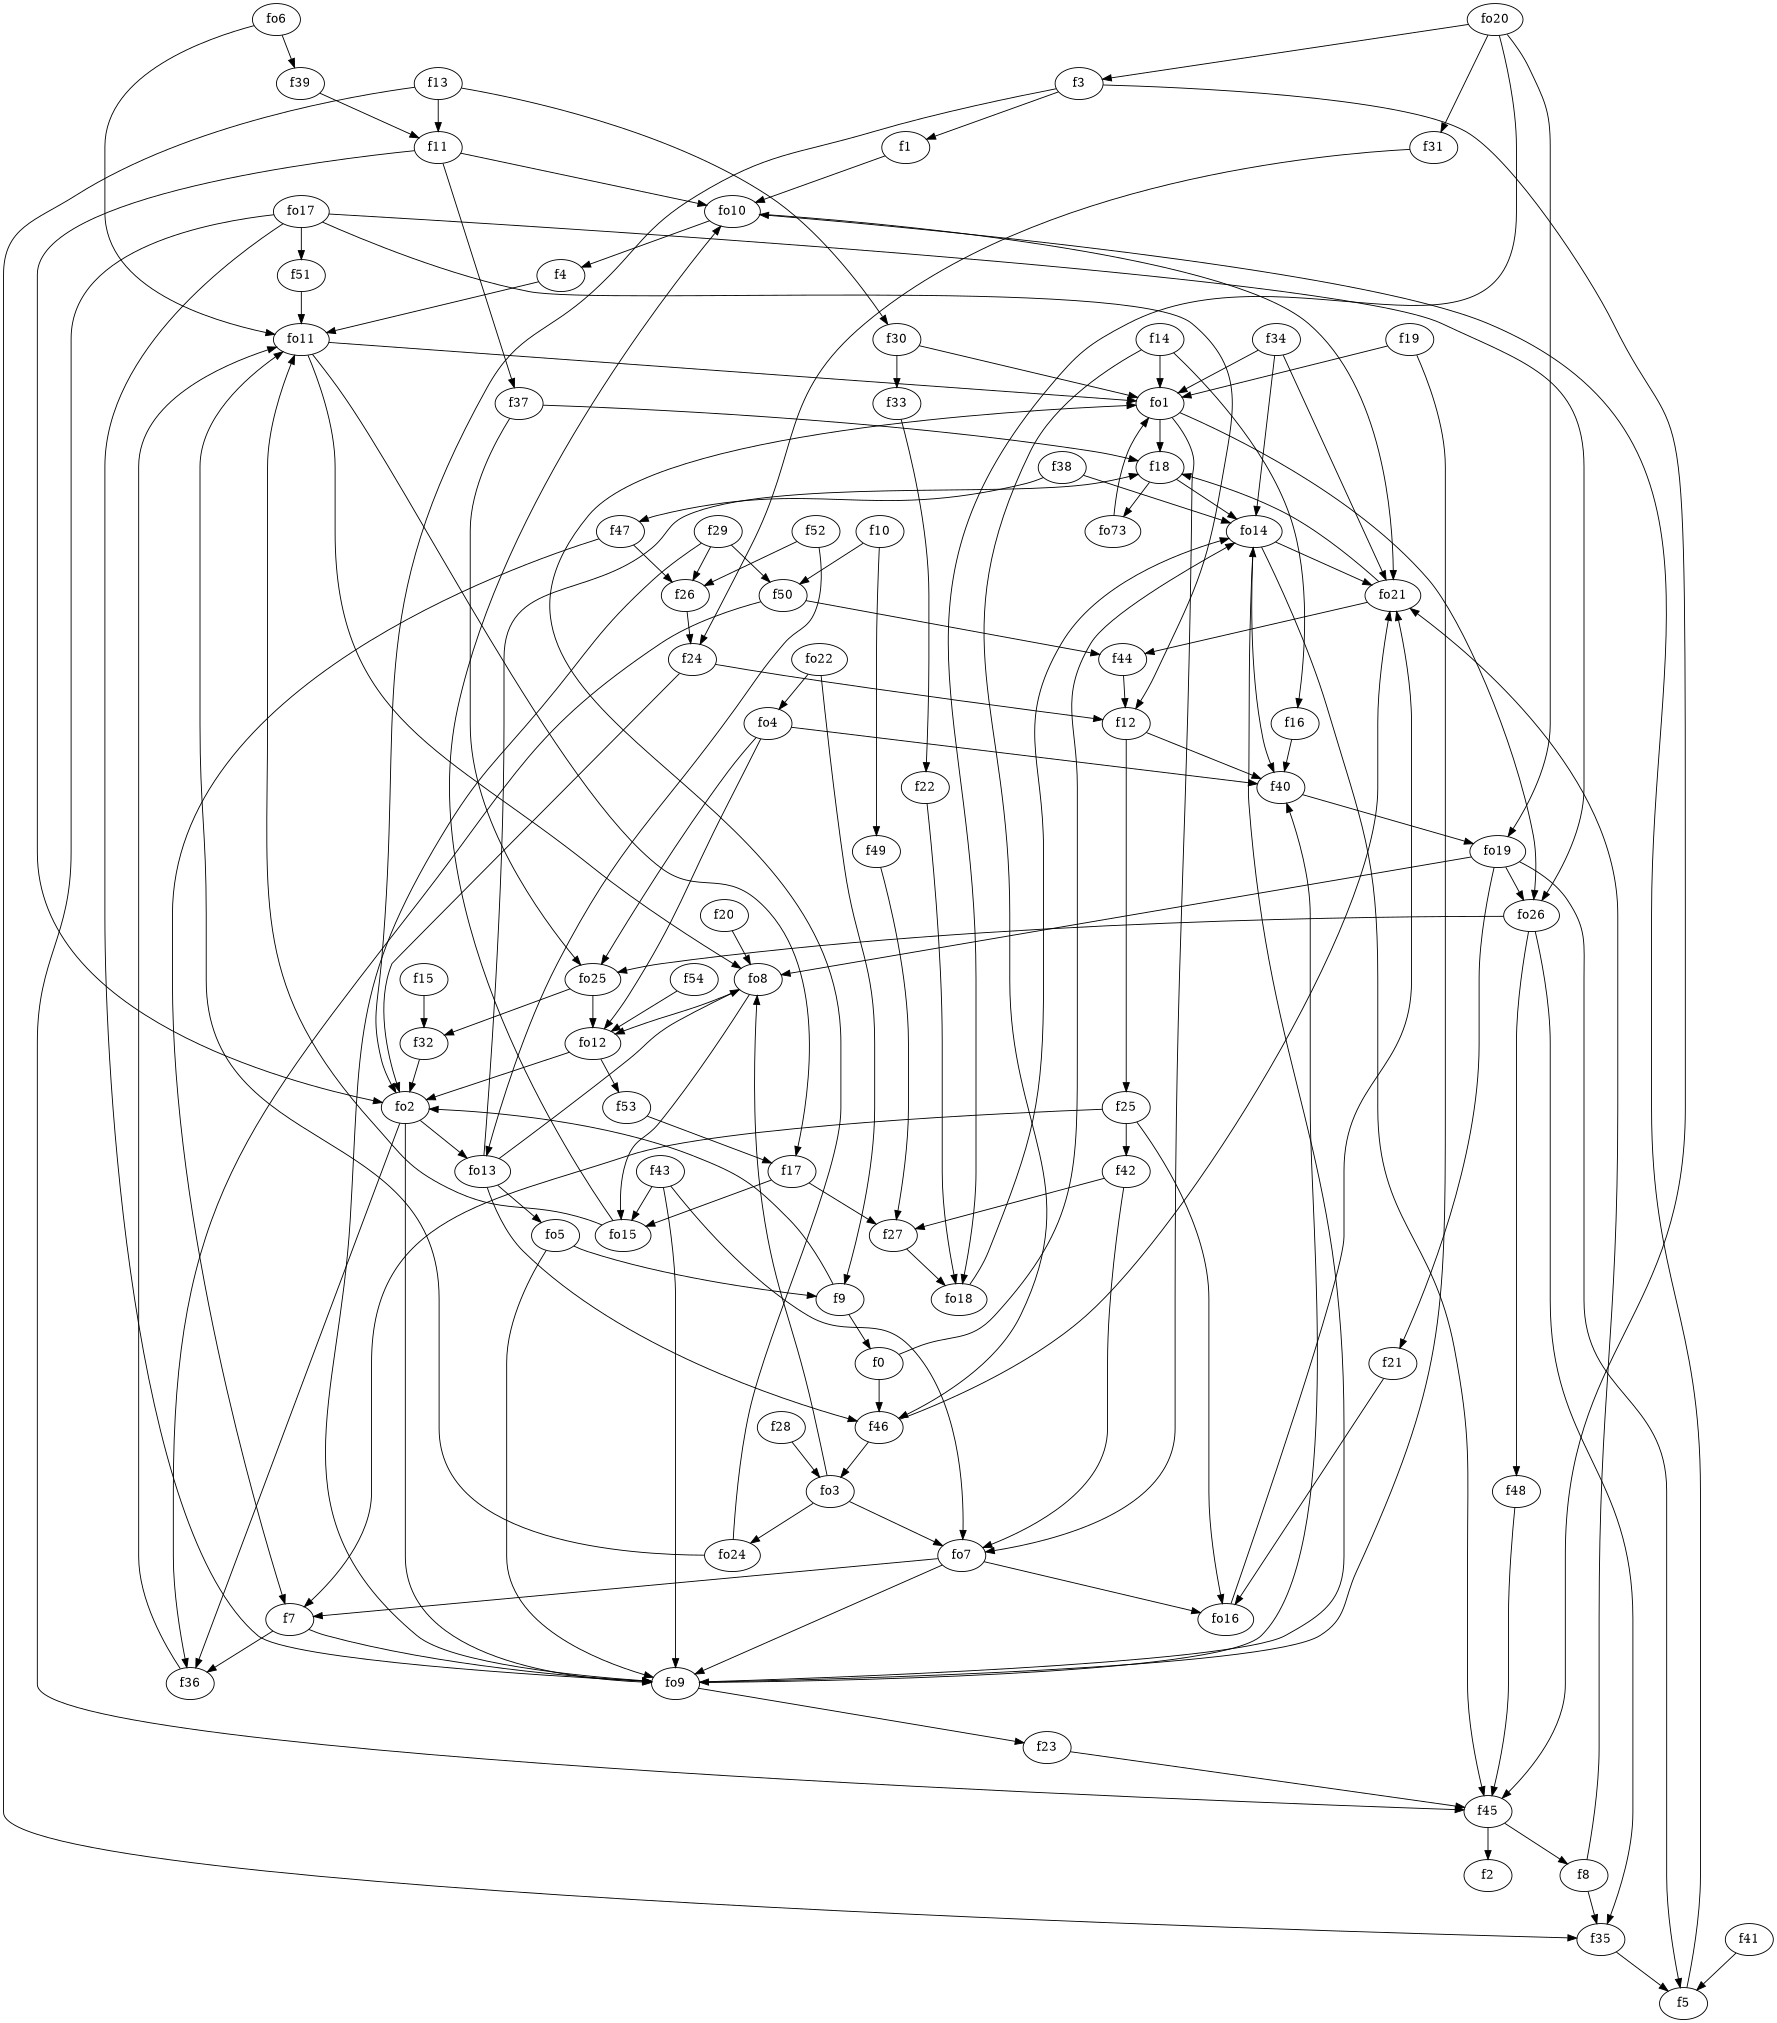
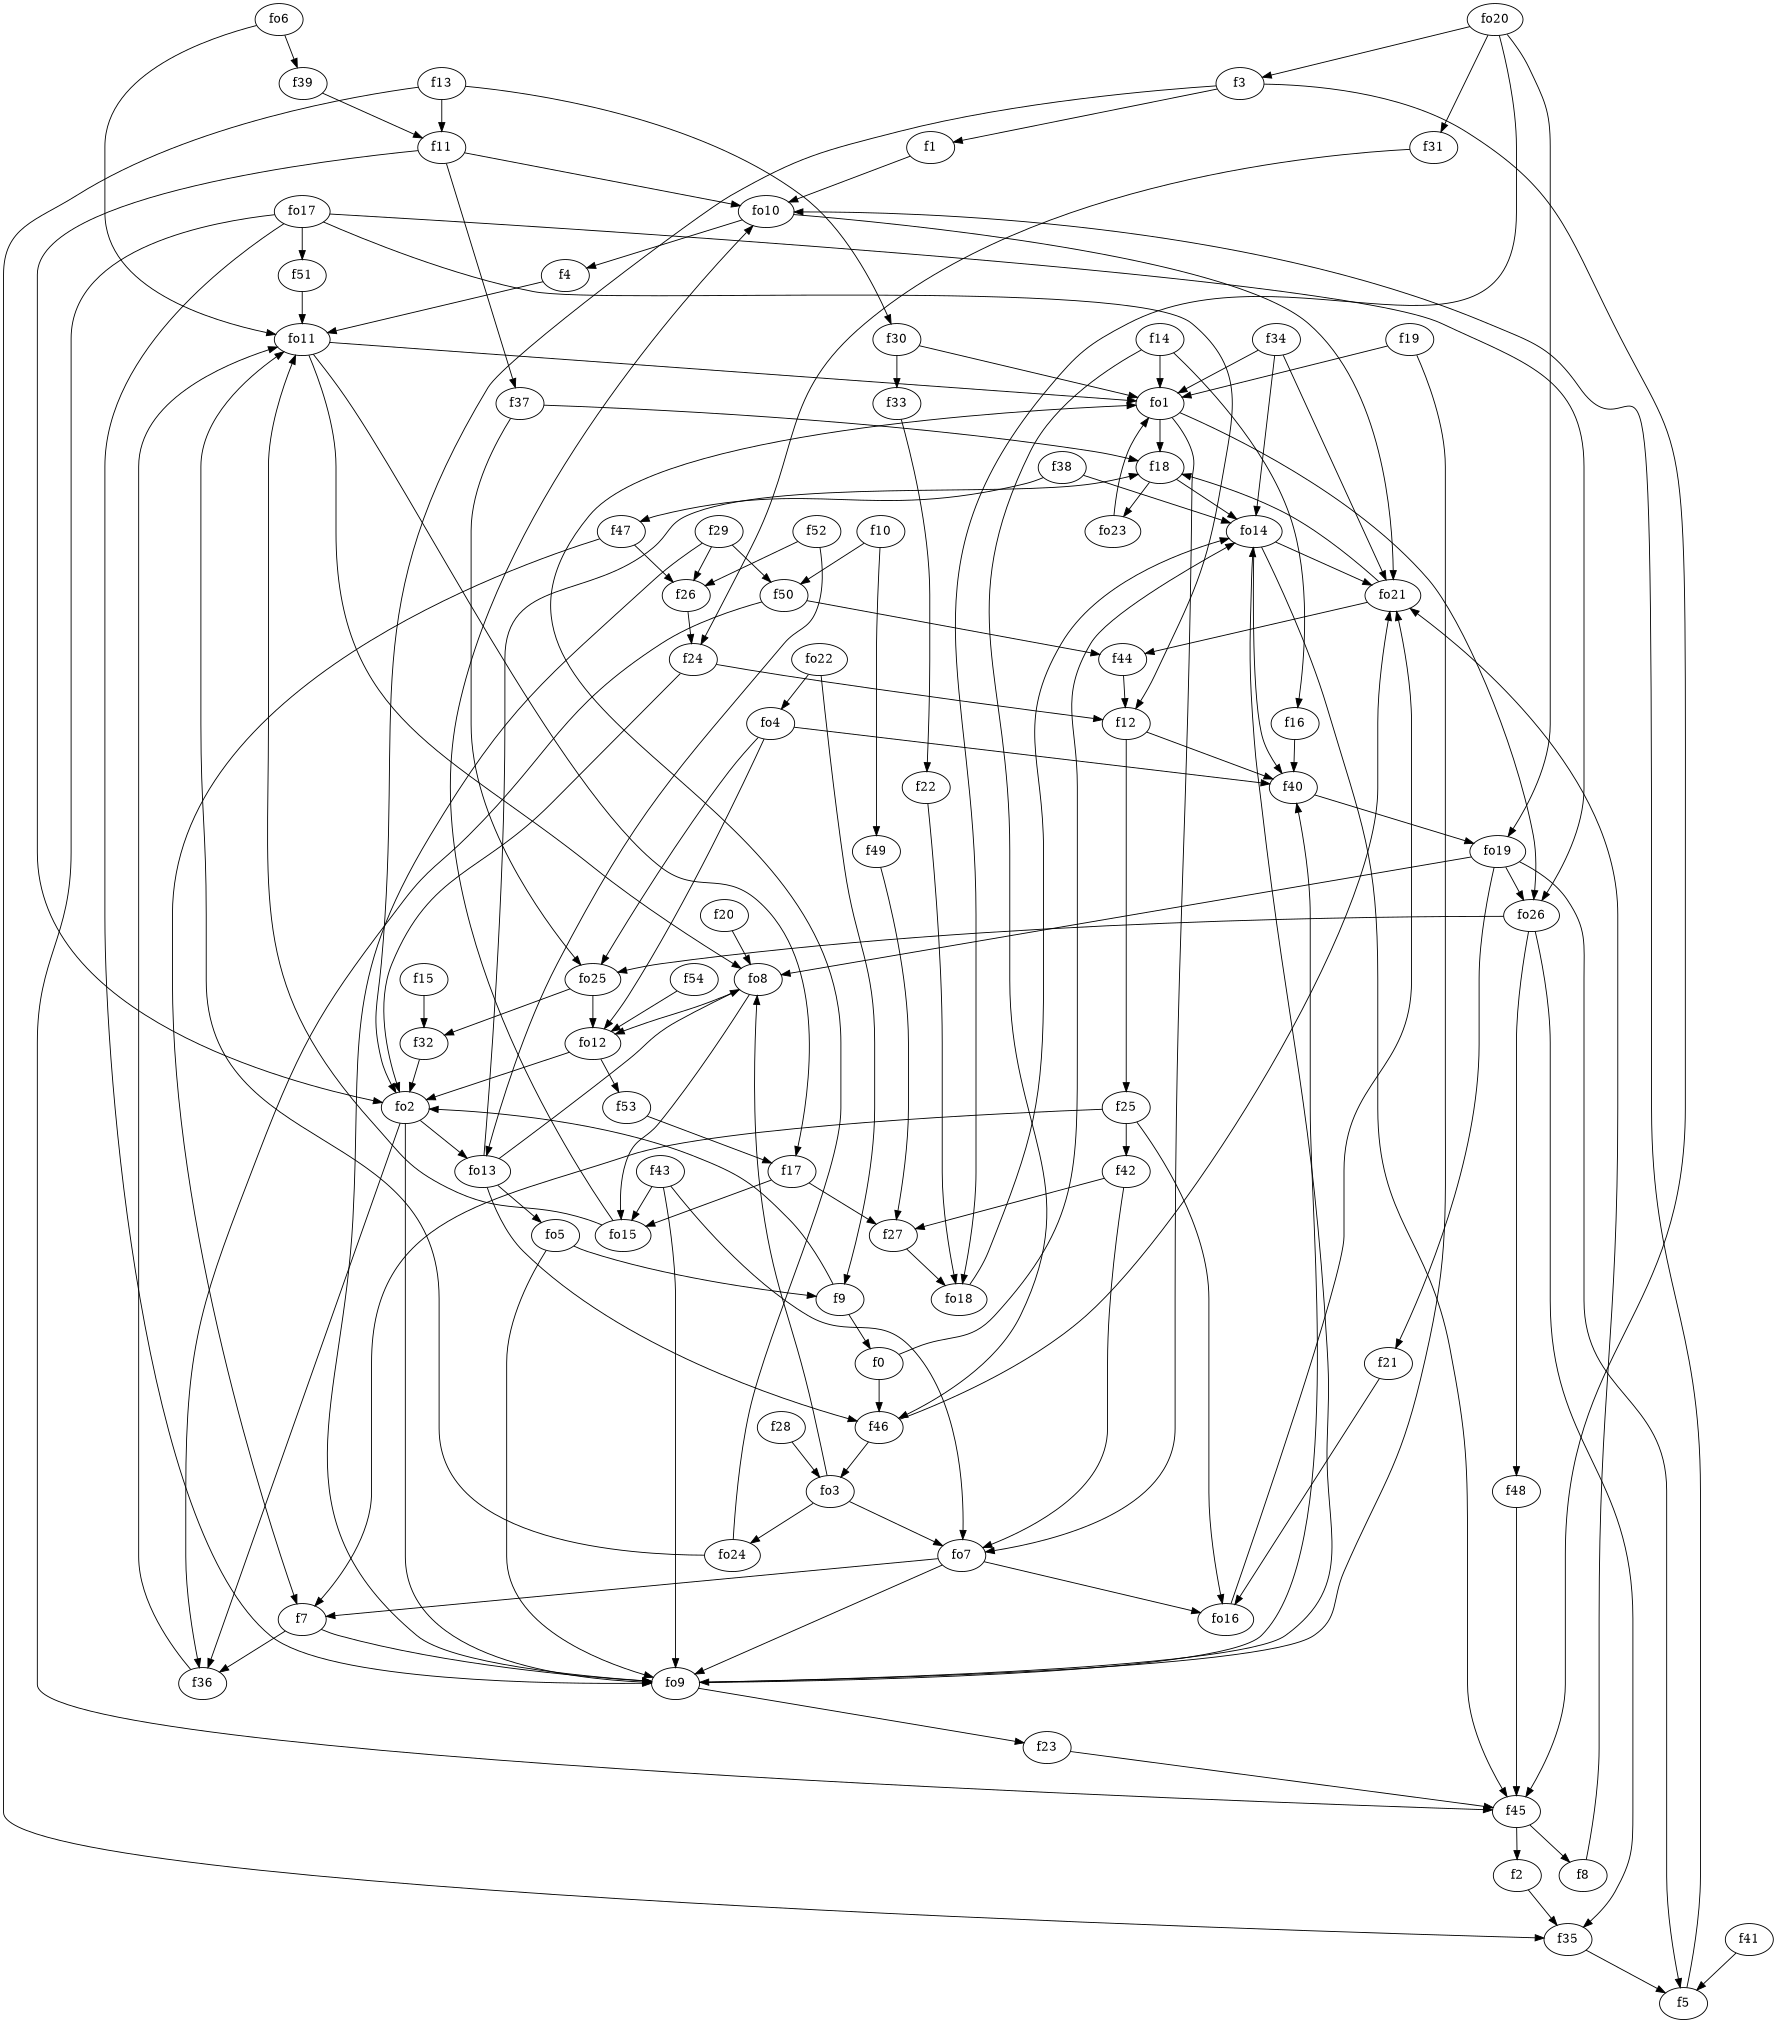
(1113, 532) -> (1113, 532)
(1591, 1903) -> (1540, 1904)
